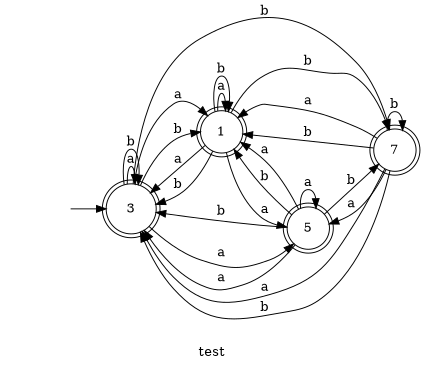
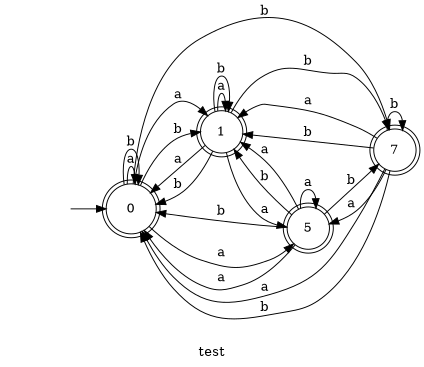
(131, 209) -> (131, 209)
